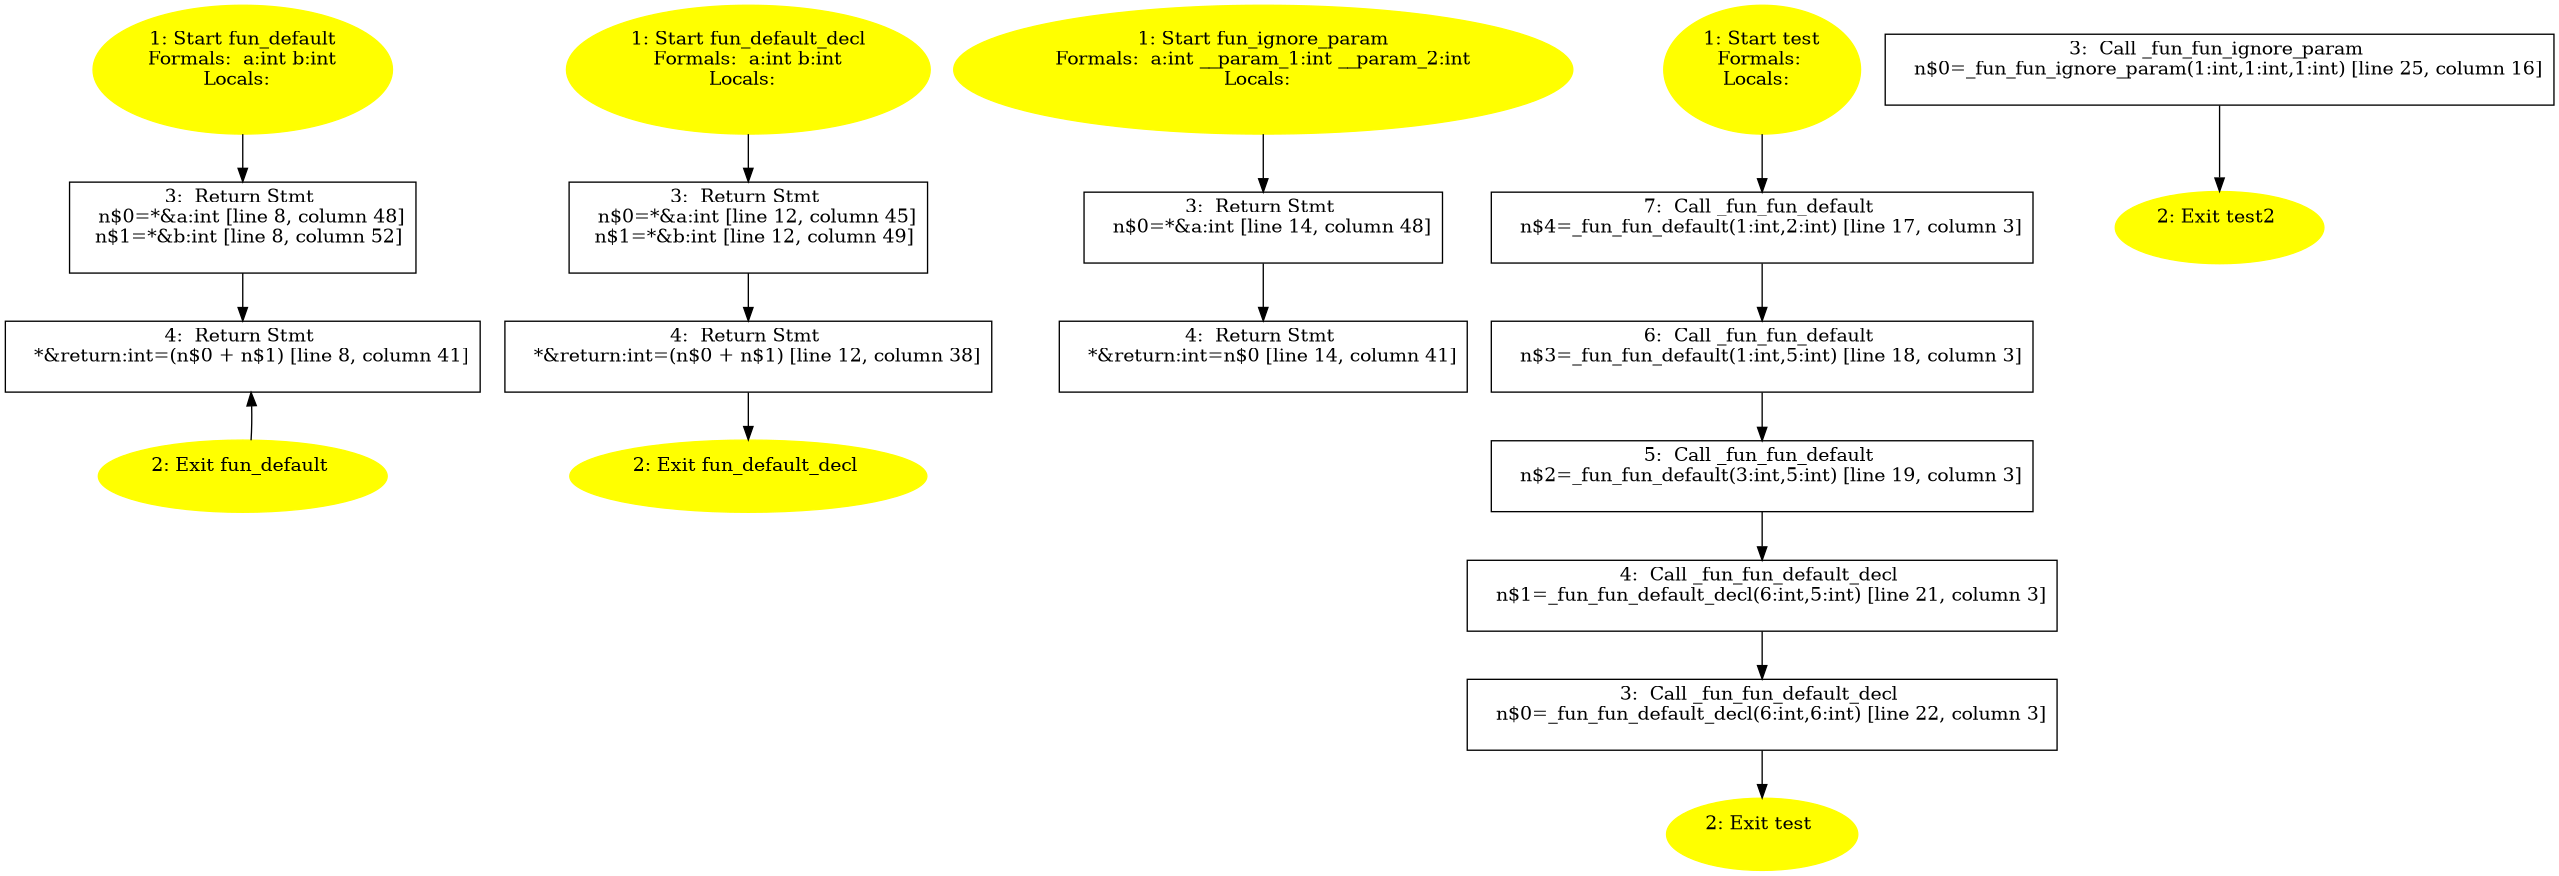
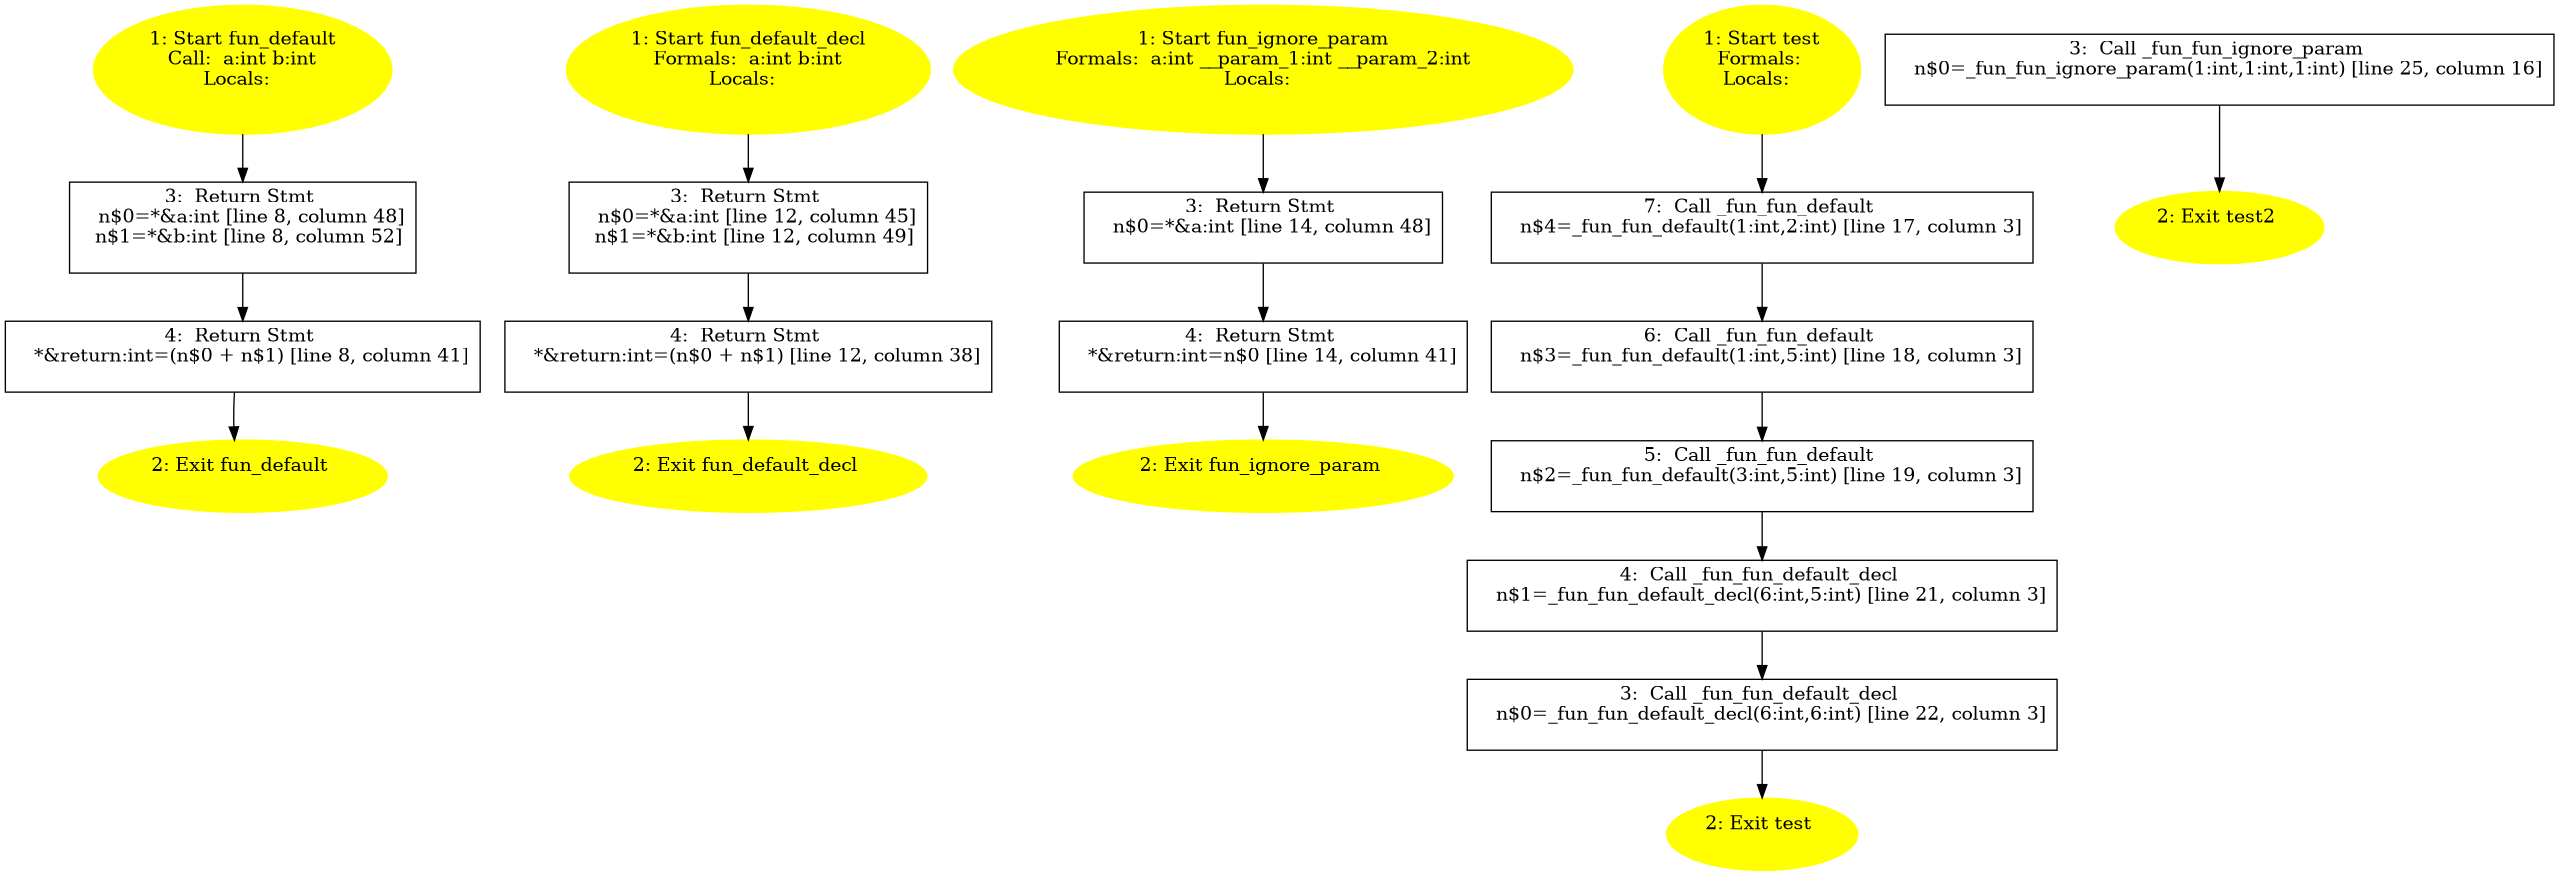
(243, 70) -> (243, 70)
(252, 423) -> (234, 410)
none -> (1263, 476)
